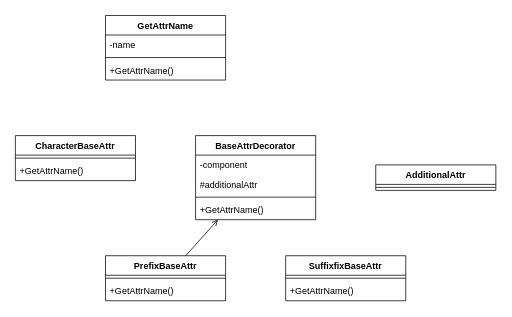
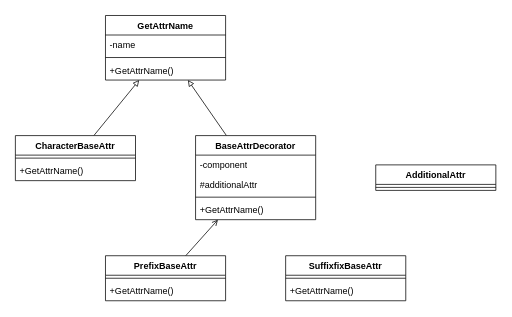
none -> (114, 110)
none -> (209, 111)
